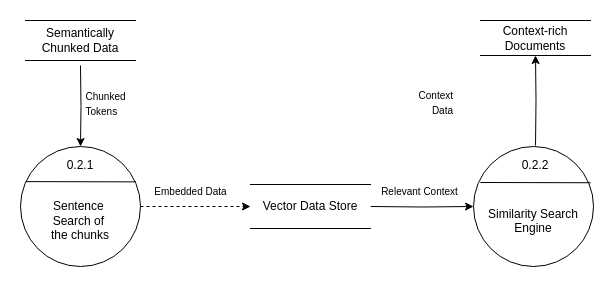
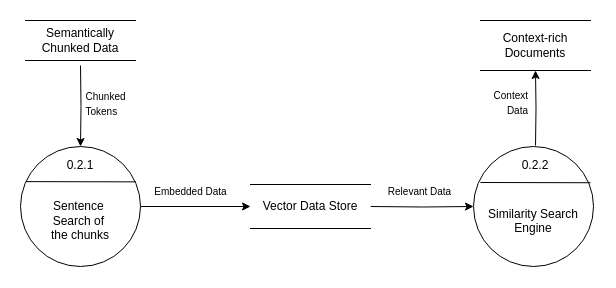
(536, 38) -> (536, 46)
(425, 103) -> (500, 103)
(420, 192) -> (420, 192)
(193, 207) -> (193, 207)
